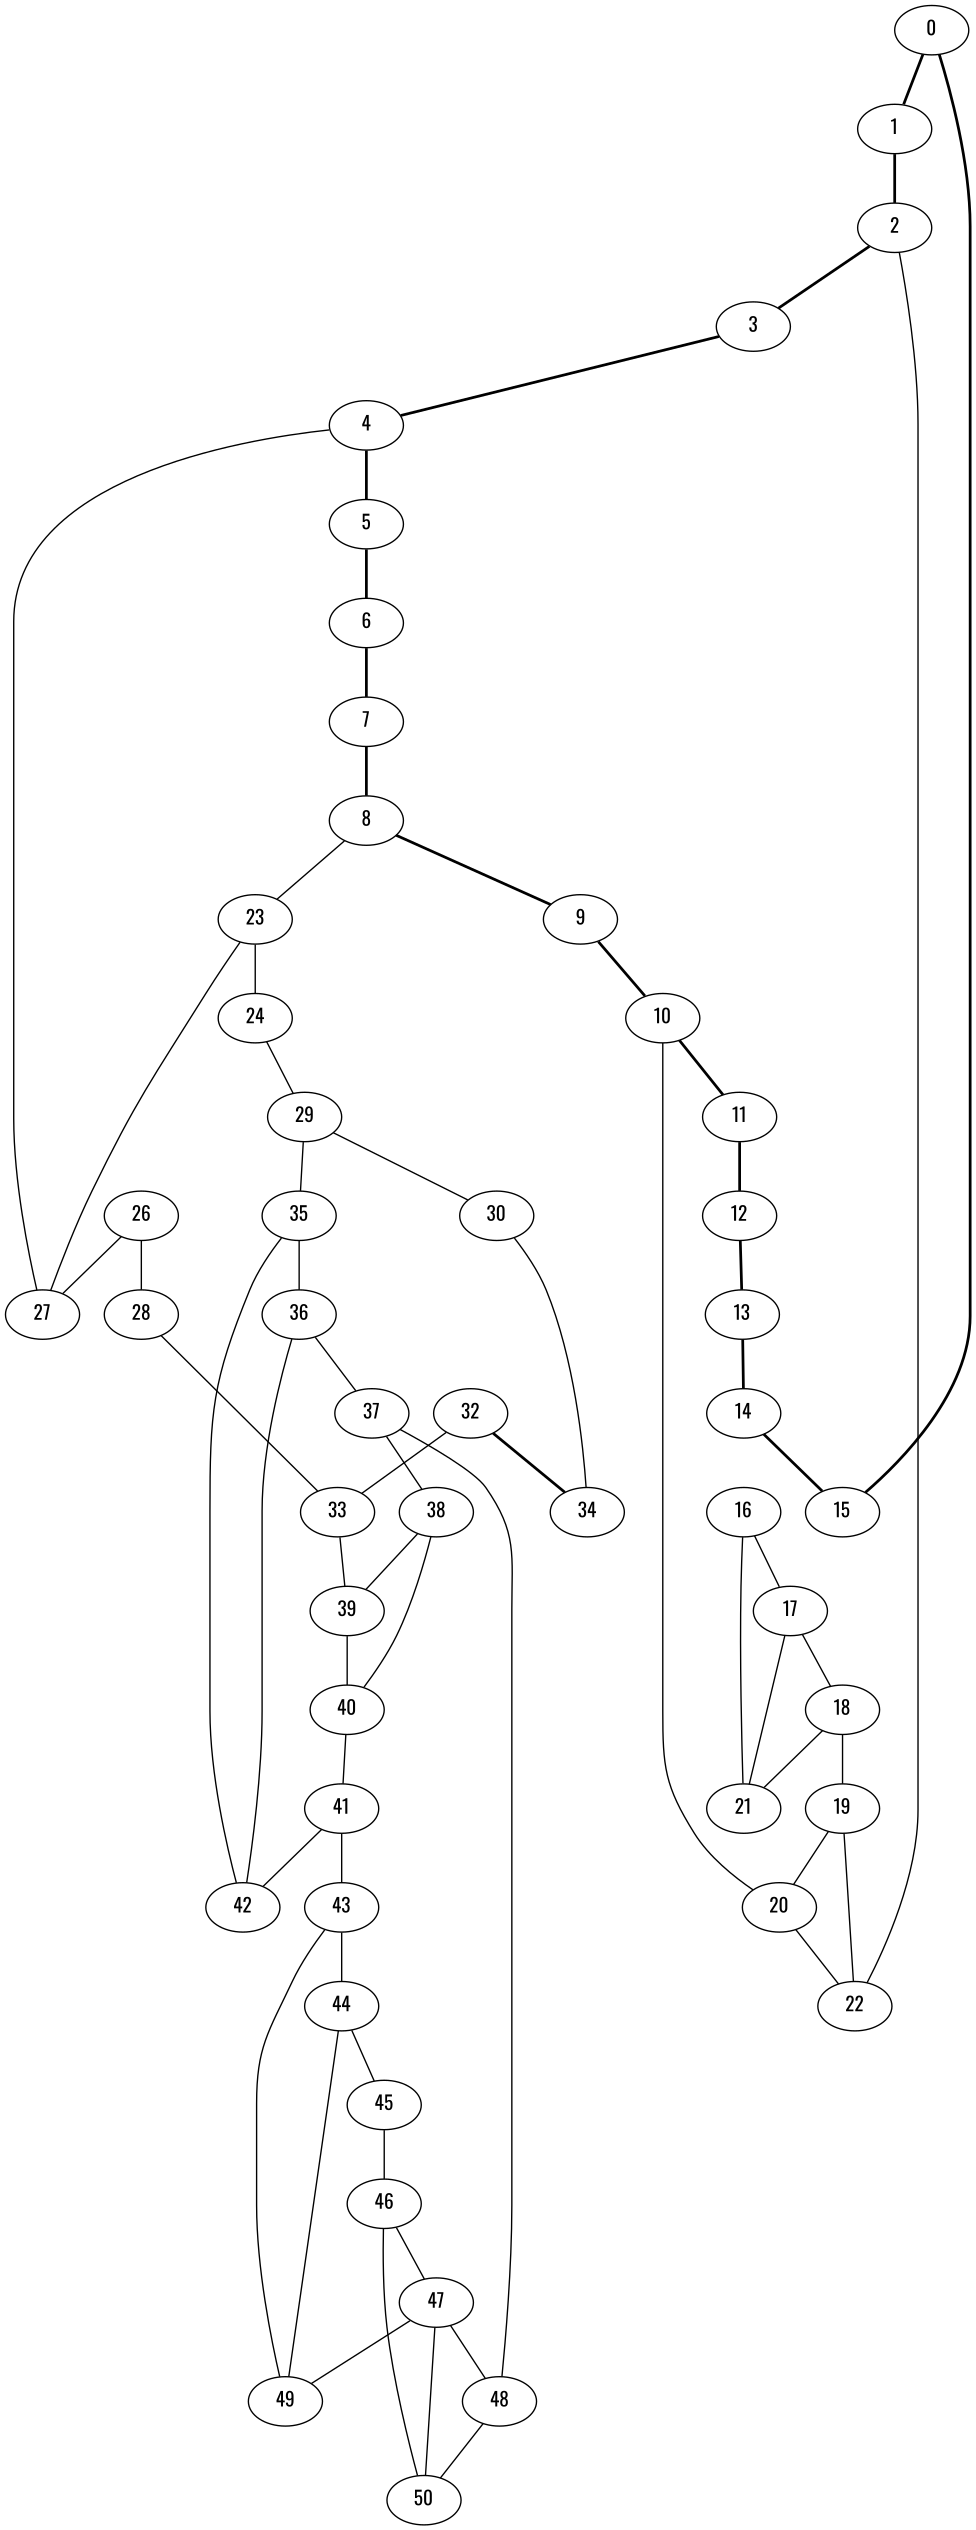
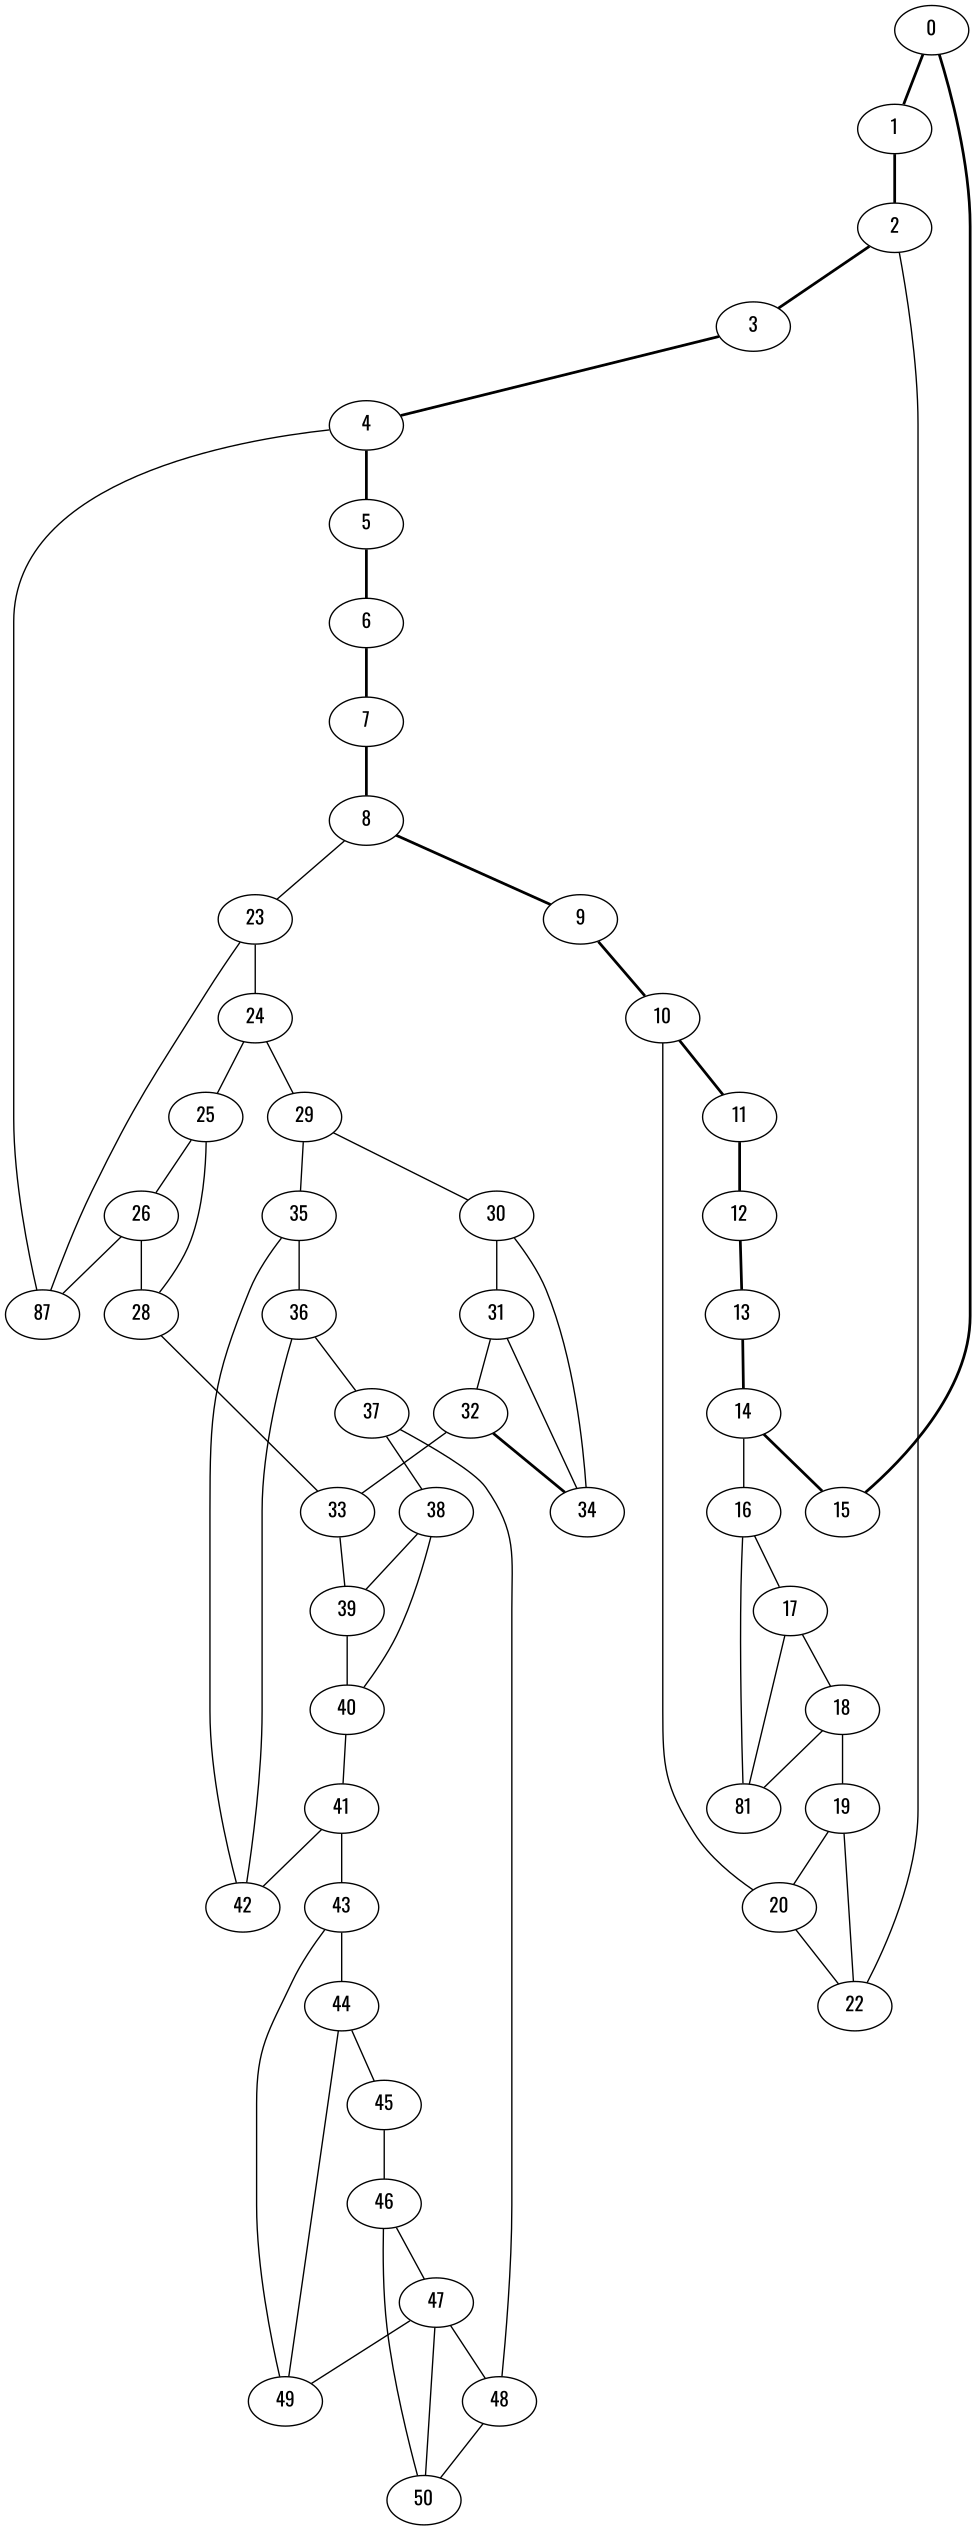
none -> (206, 1117)
(43, 1315) -> (43, 1315)
none -> (497, 1315)
none -> (744, 1463)
(744, 1809) -> (744, 1809)
